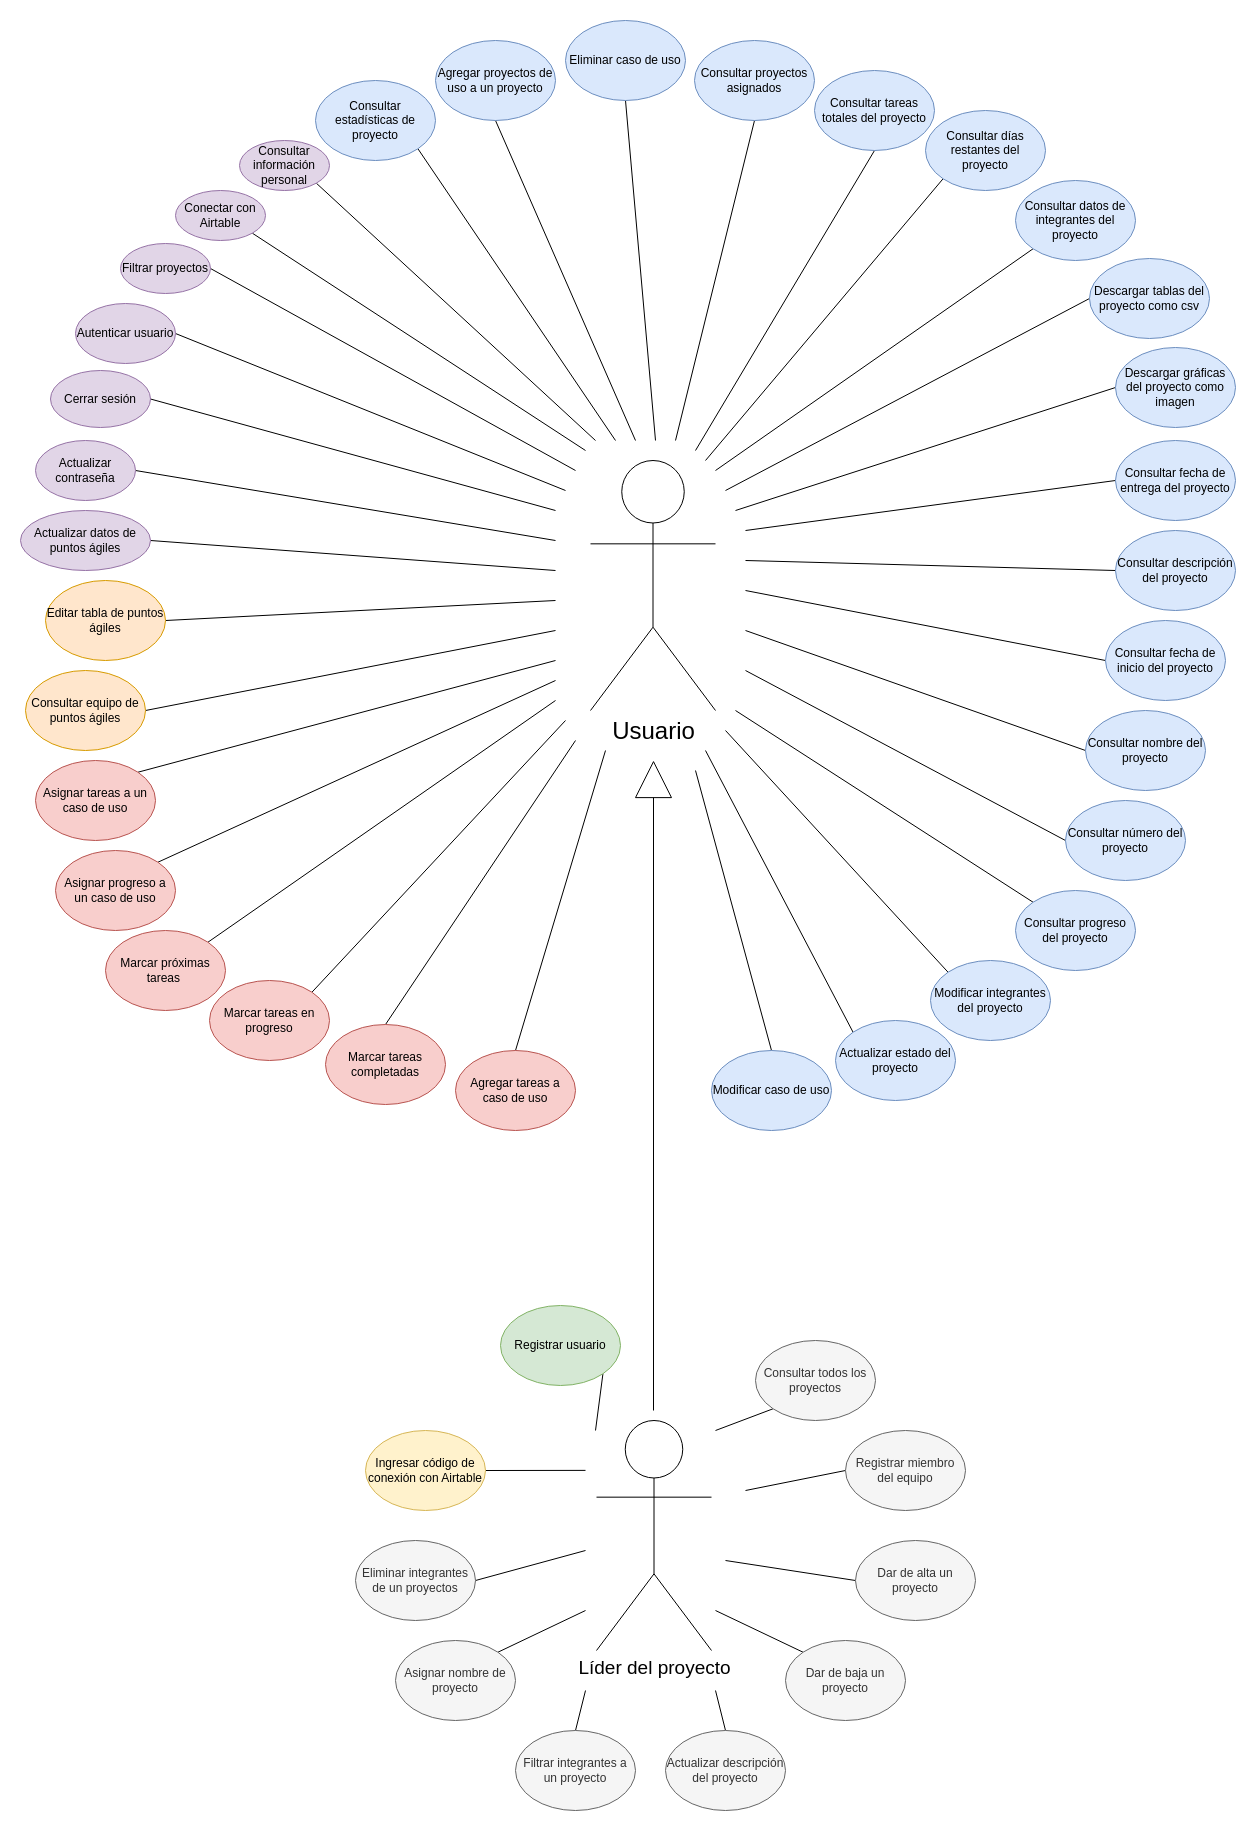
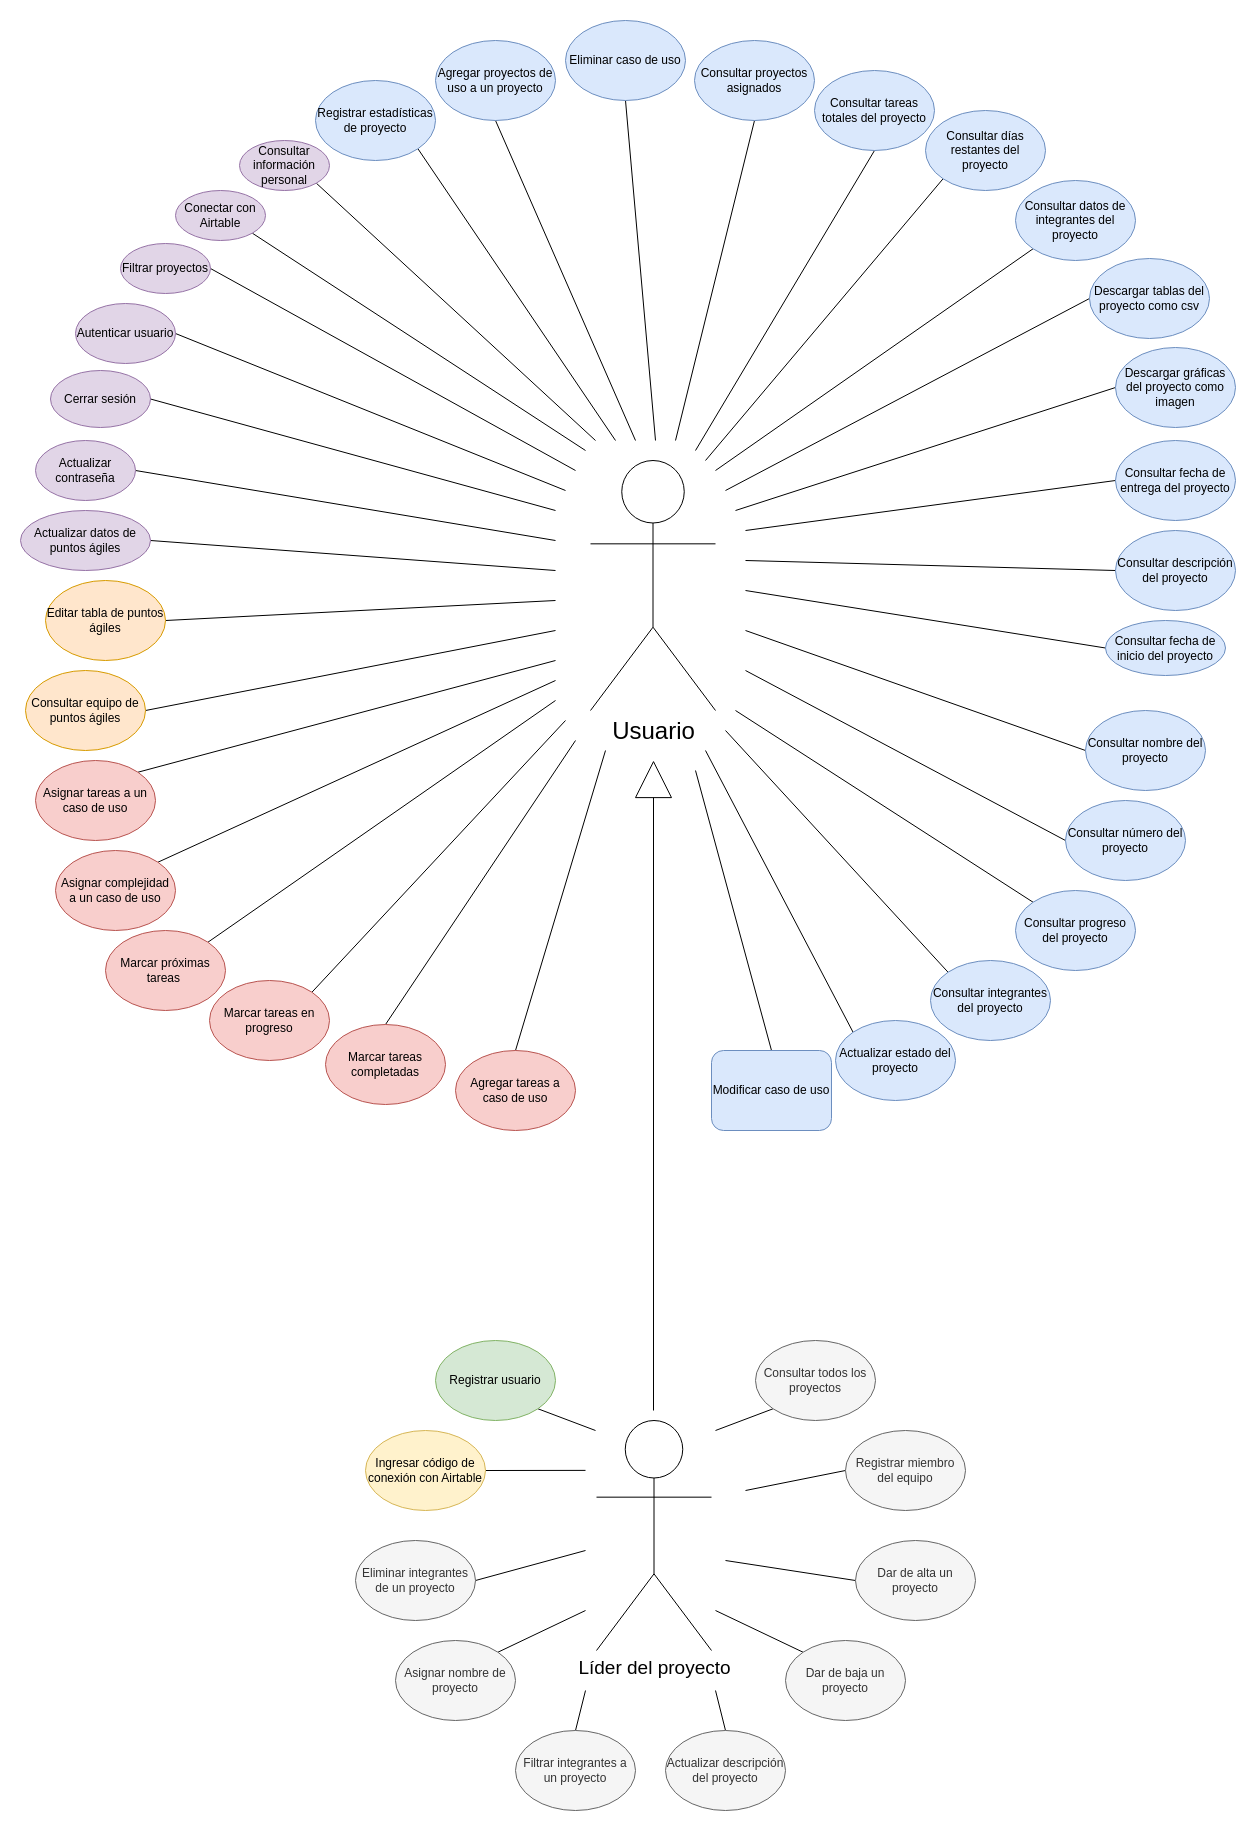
(376, 121) -> (376, 121)
(1166, 661) -> (1166, 648)
(116, 891) -> (116, 891)
(991, 1001) -> (991, 1001)
(772, 1091) -> (772, 1091)
(561, 1346) -> (496, 1381)
(416, 1581) -> (416, 1581)
